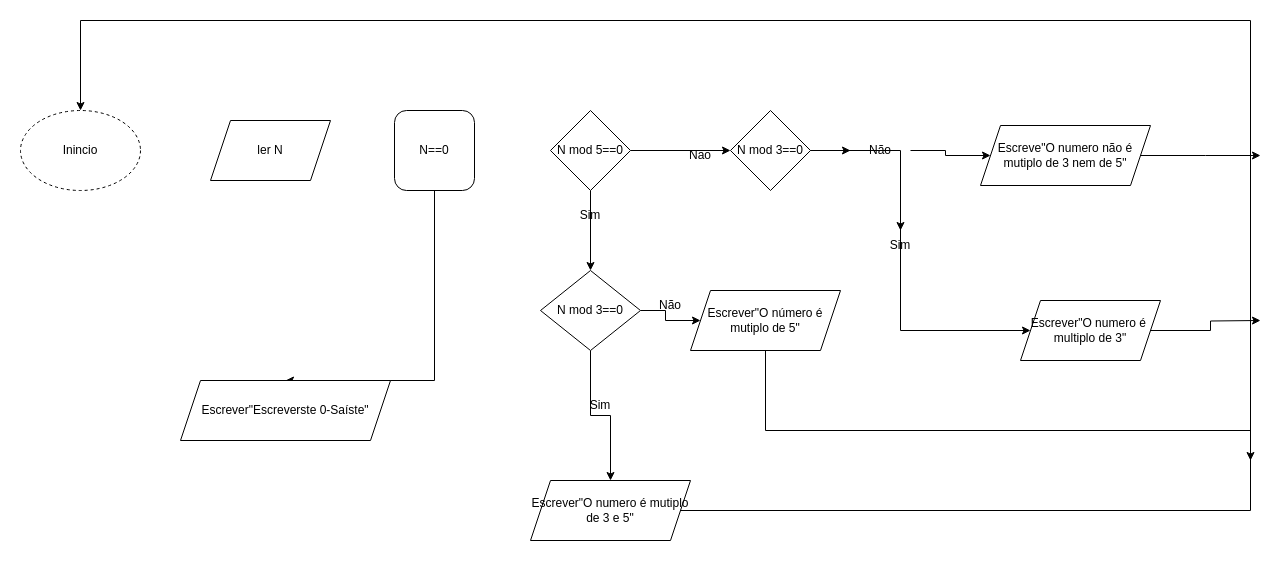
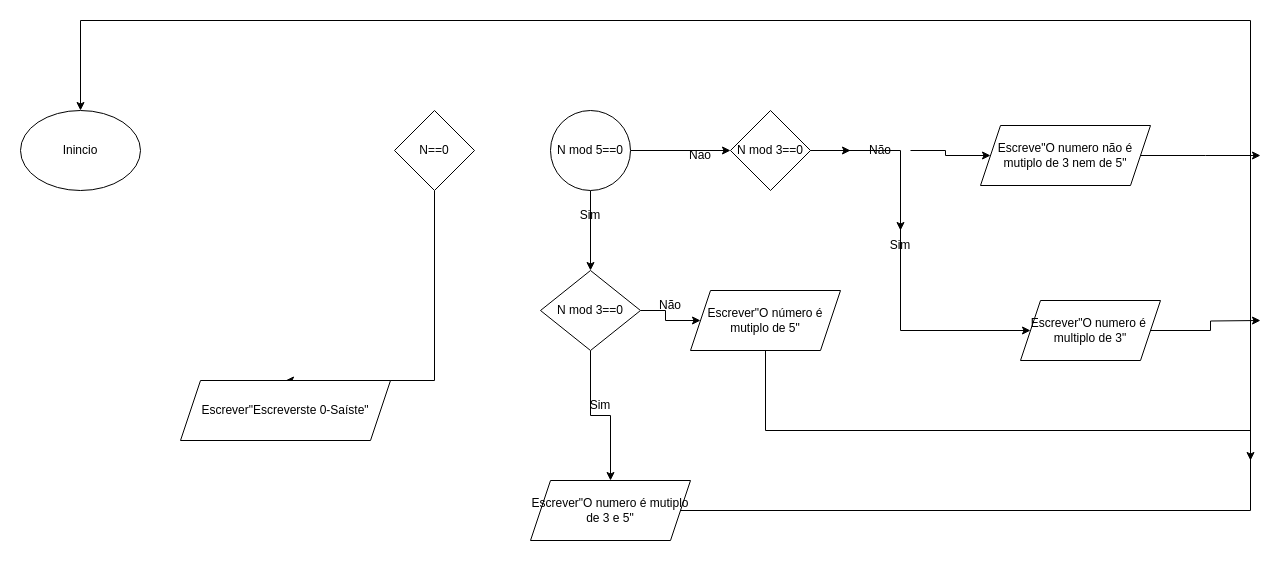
(81, 151) -> (81, 151)
(271, 151) -> none
(435, 151) -> (435, 151)
(591, 151) -> (591, 151)
